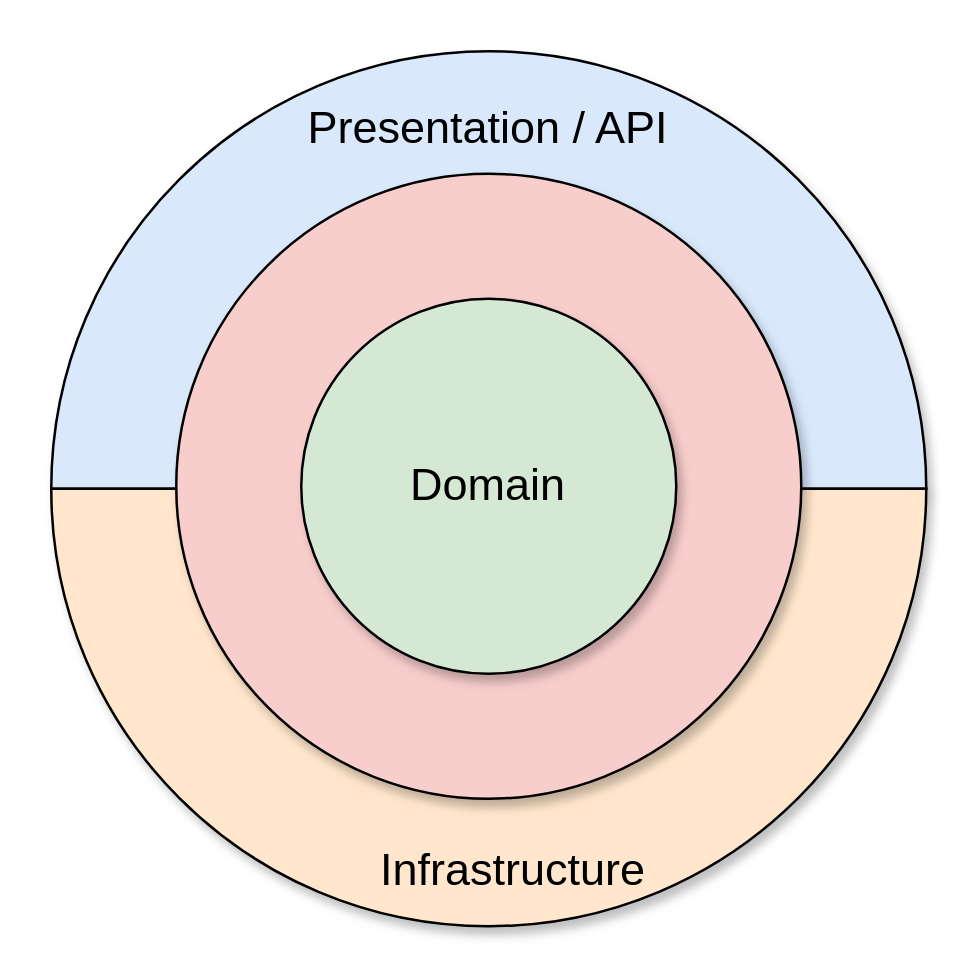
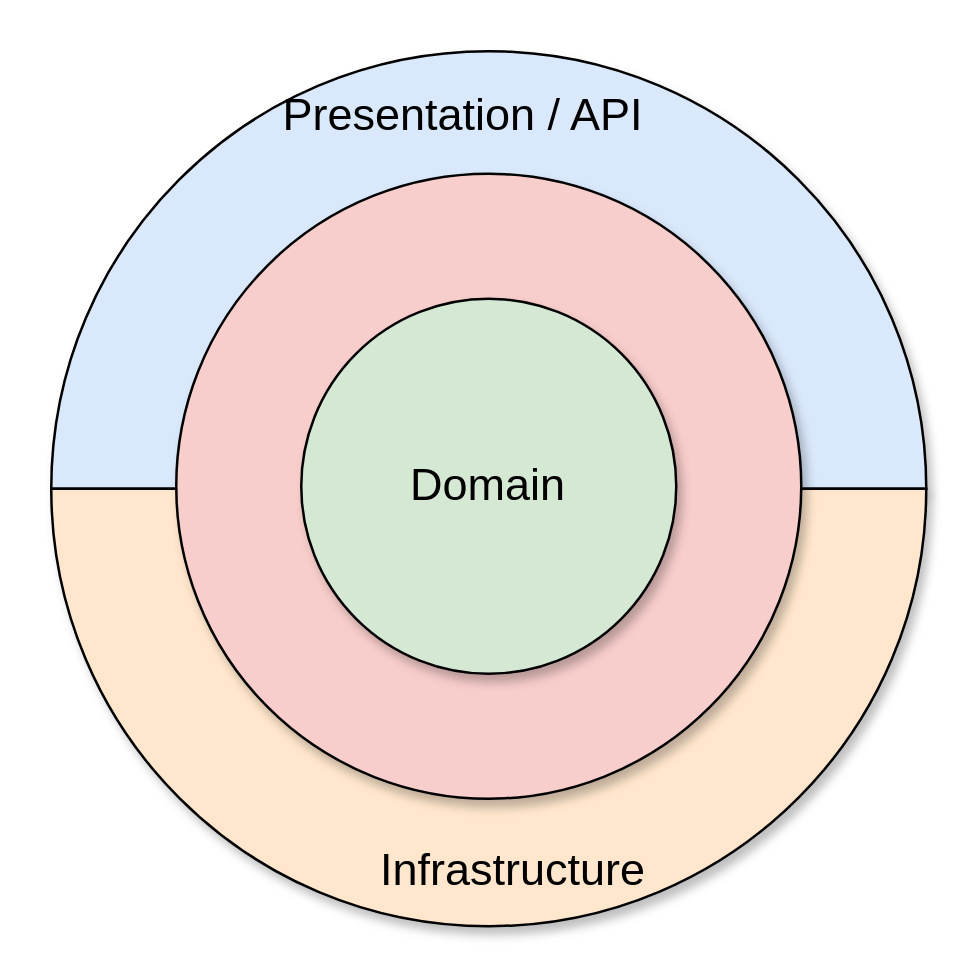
(489, 129) -> (464, 116)
